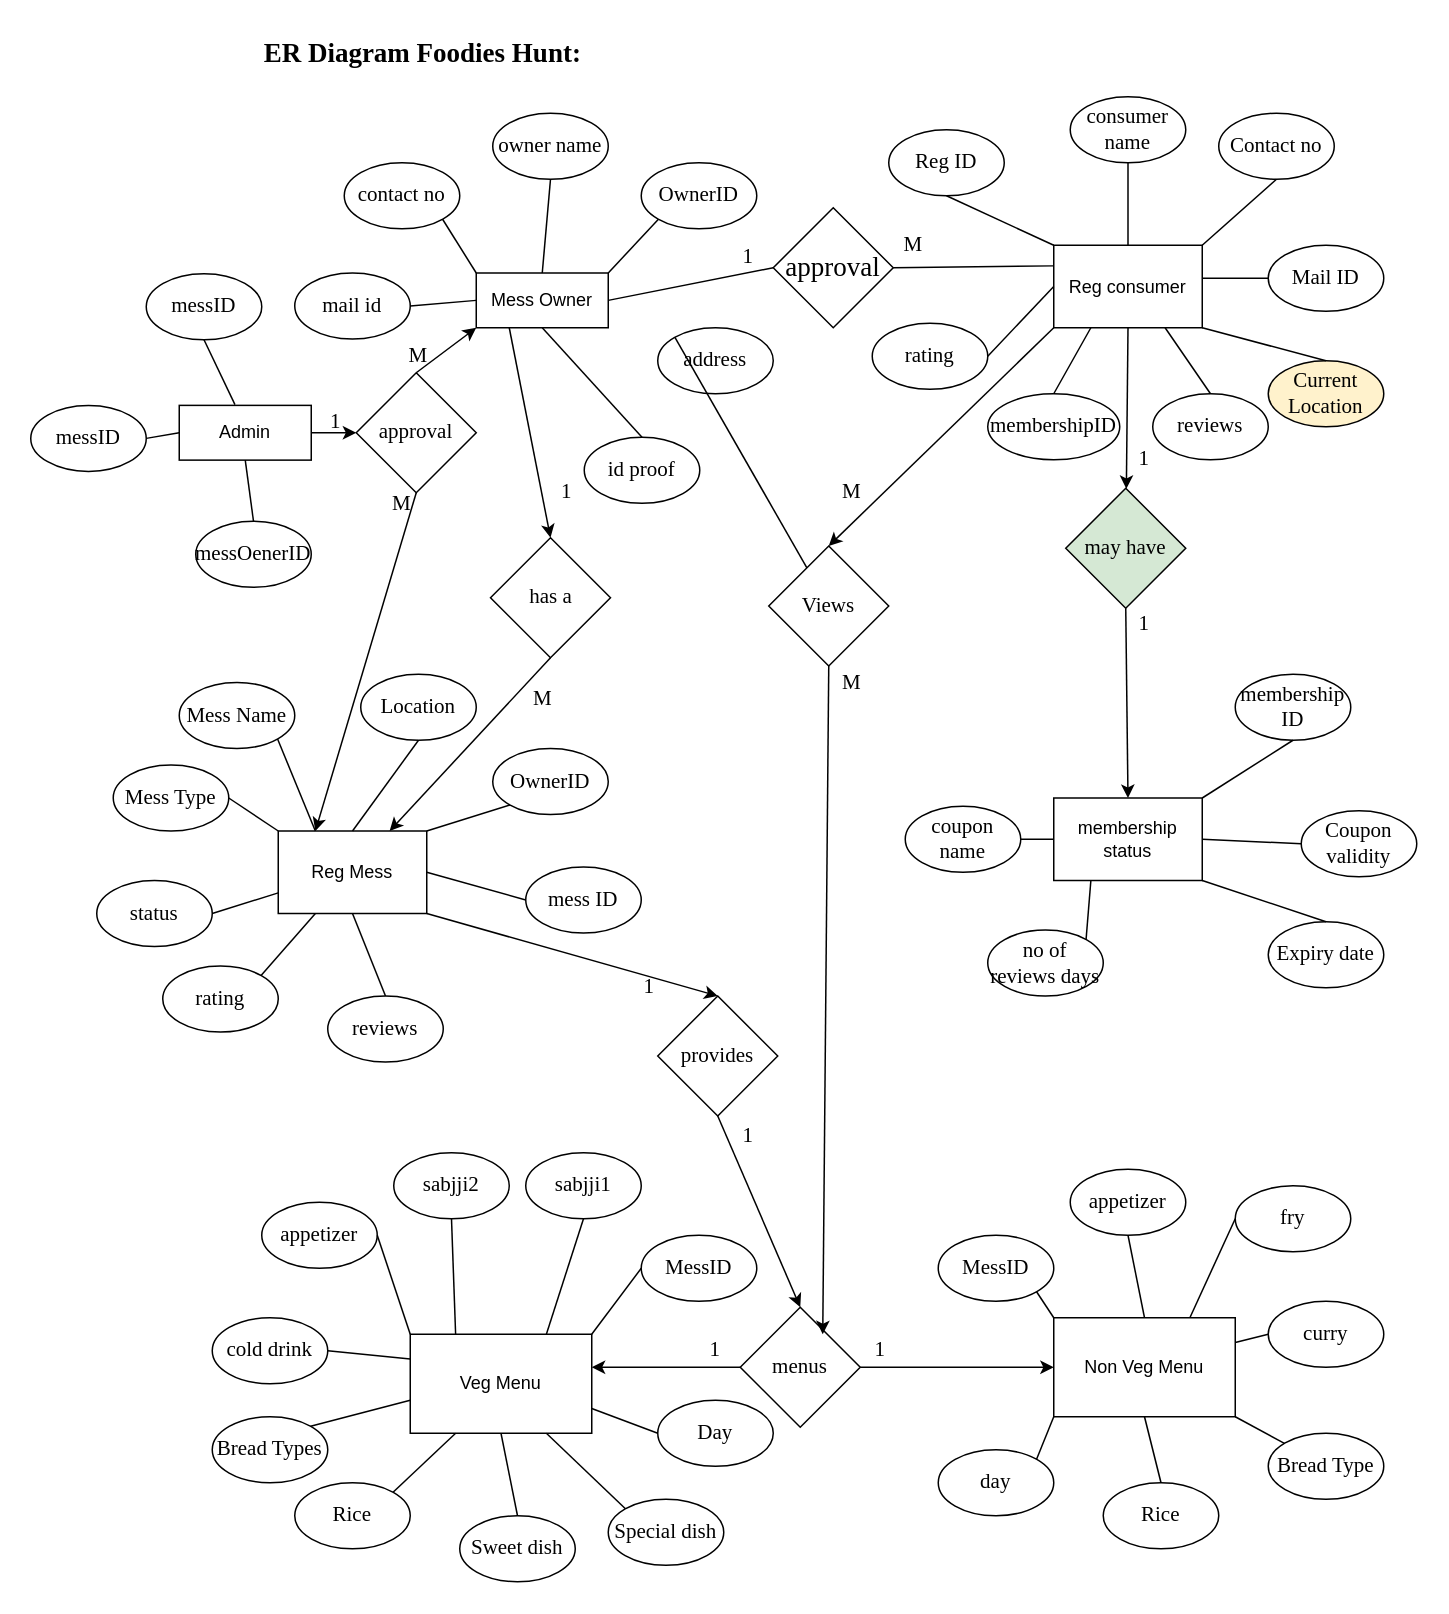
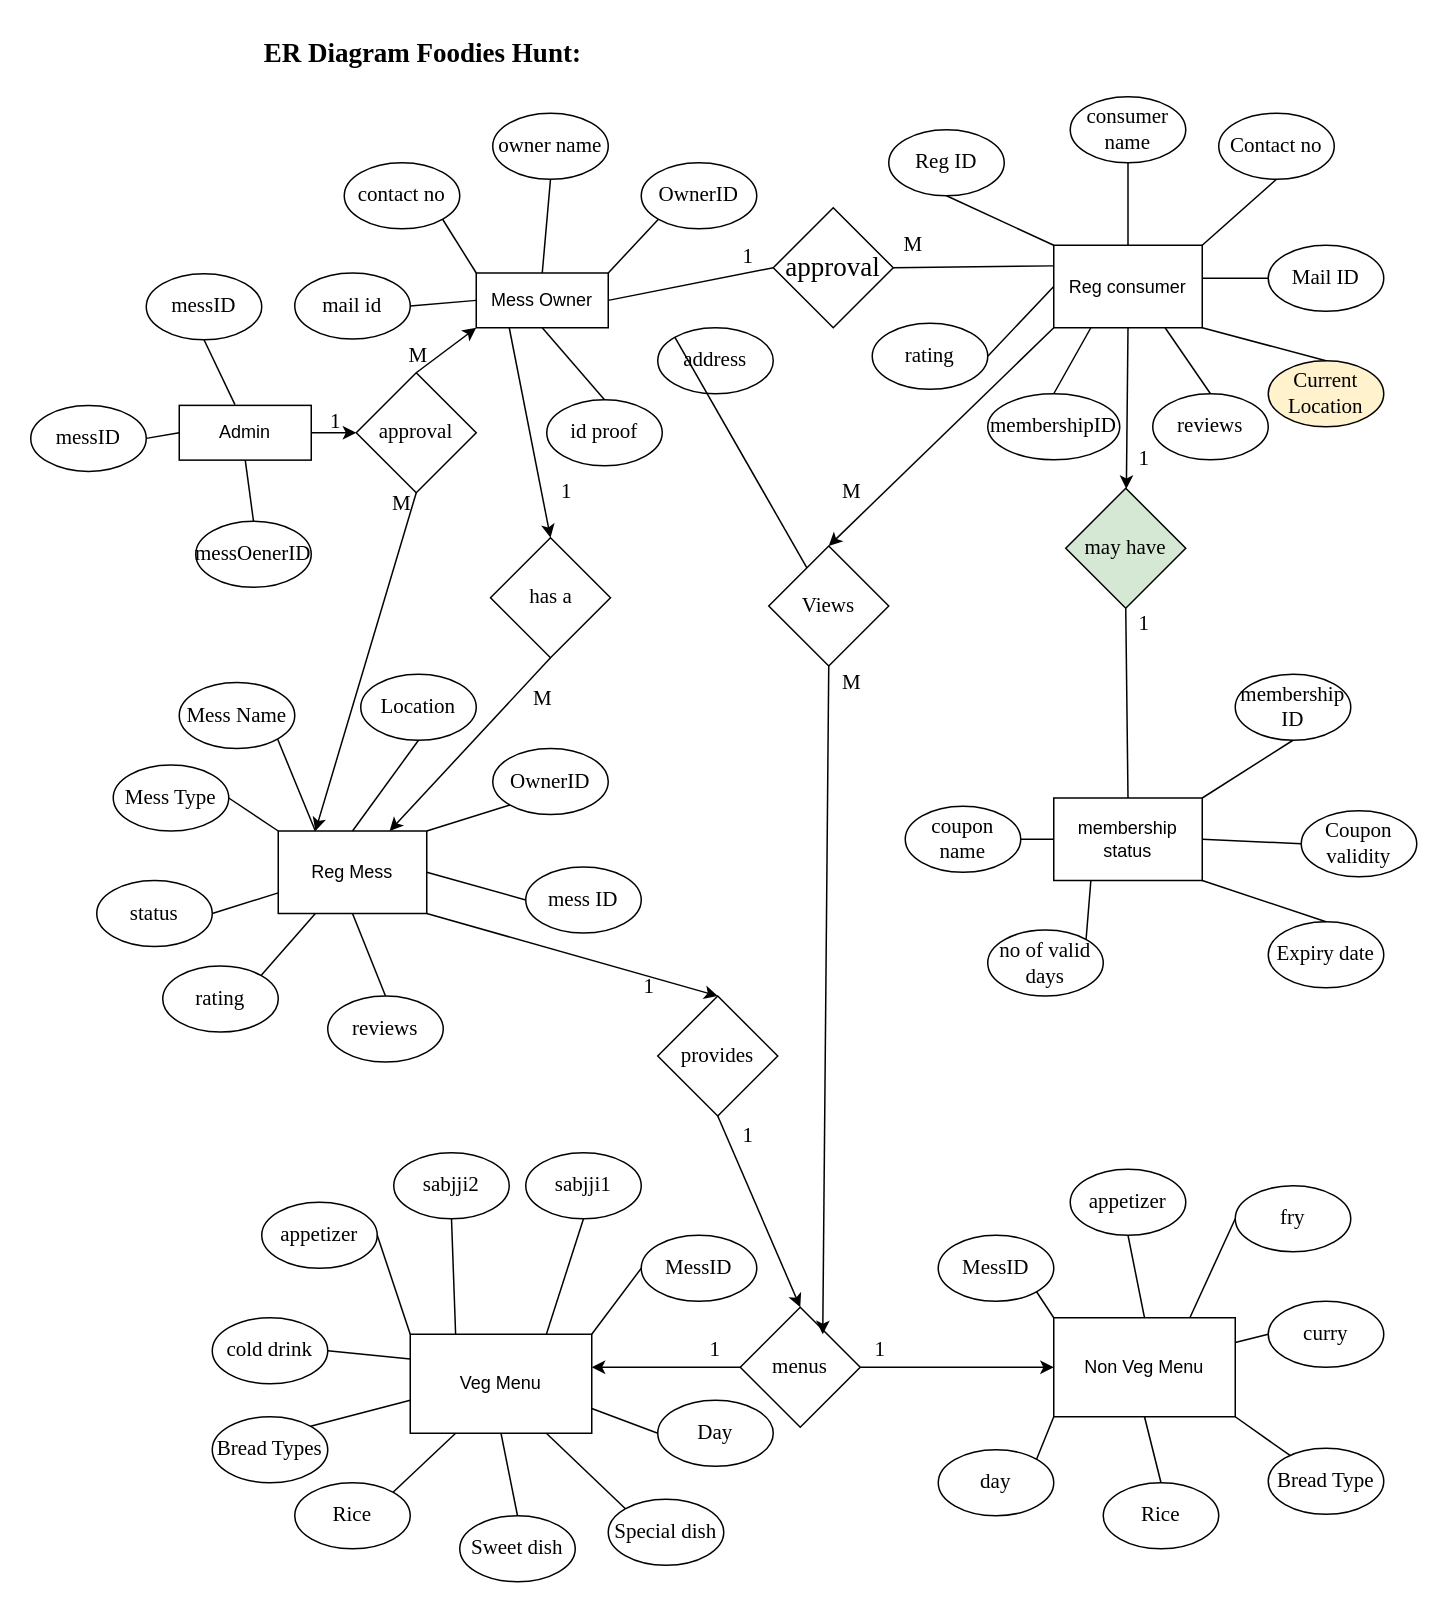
(642, 470) -> (605, 433)
(1128, 786) -> (1128, 790)
(1046, 964) -> (1046, 964)
(1326, 1466) -> (1326, 1481)
